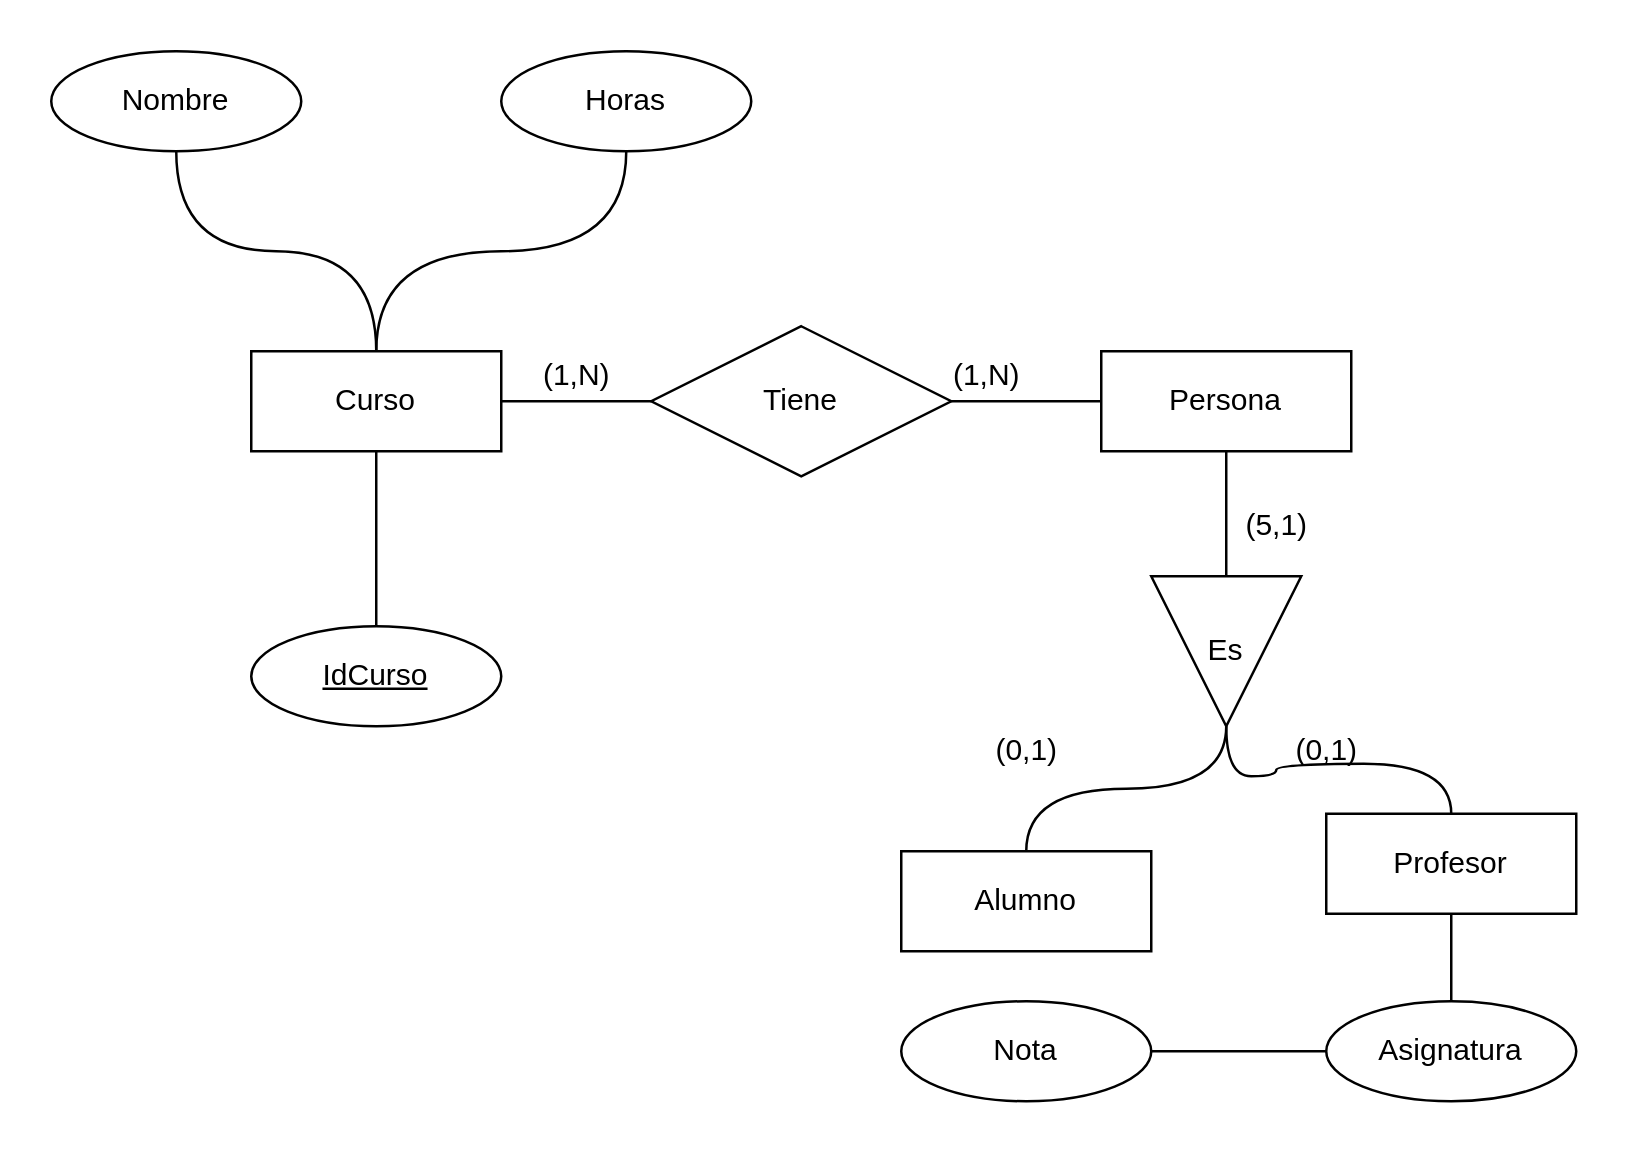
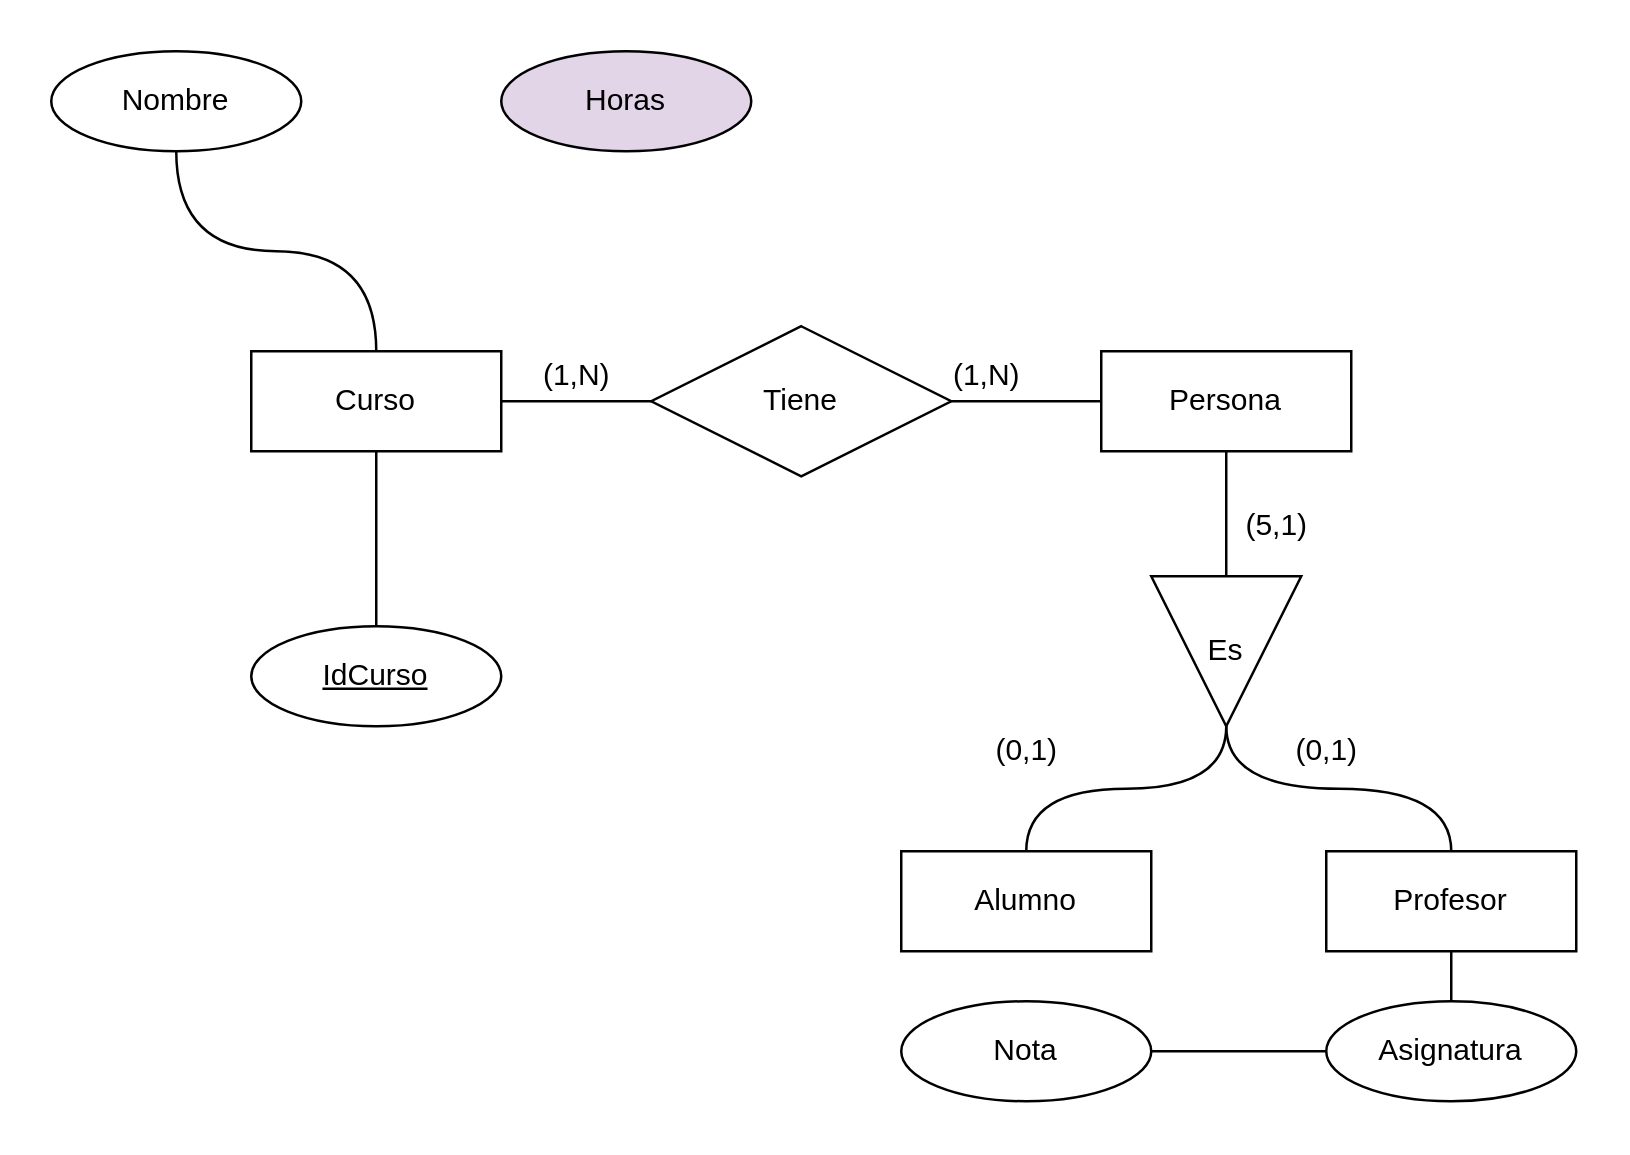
(626, 101) -> (626, 101)
(514, 251) -> none
(1451, 864) -> (1451, 901)
